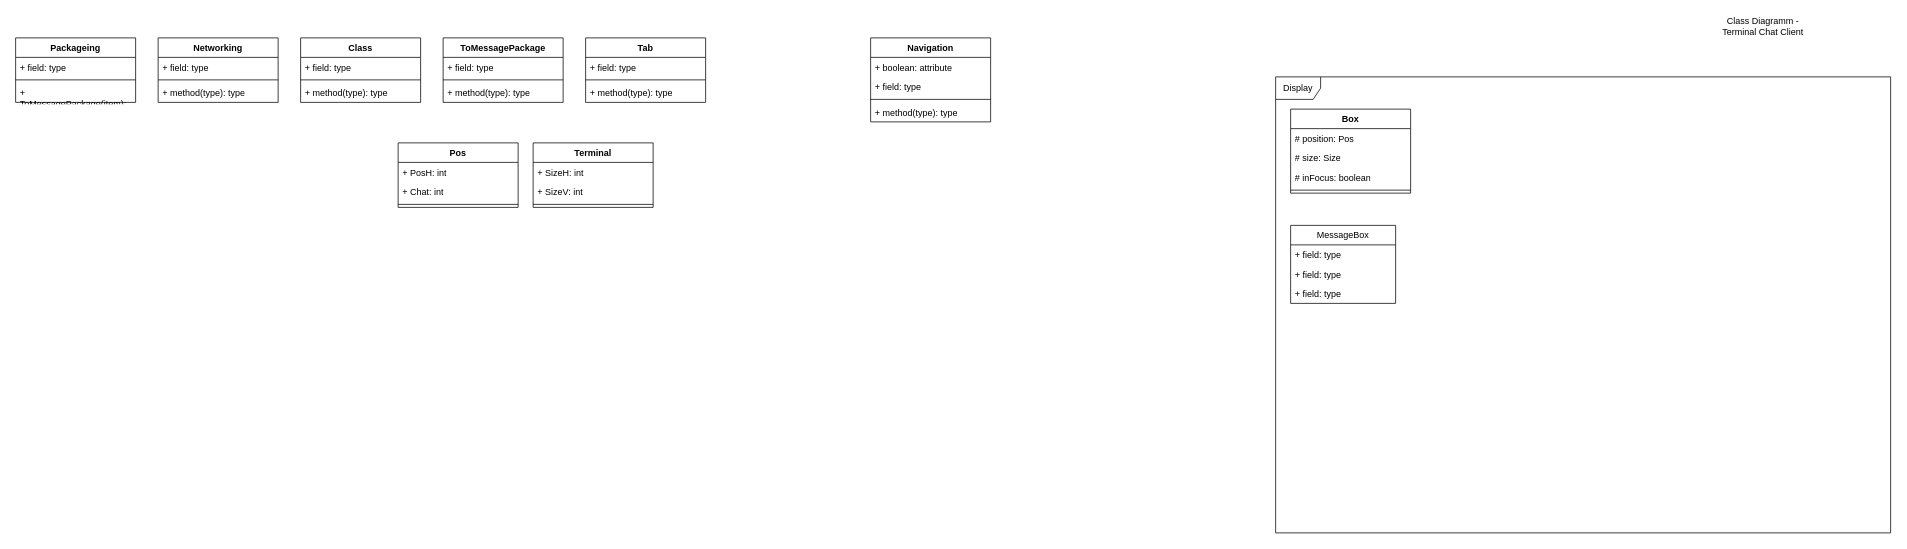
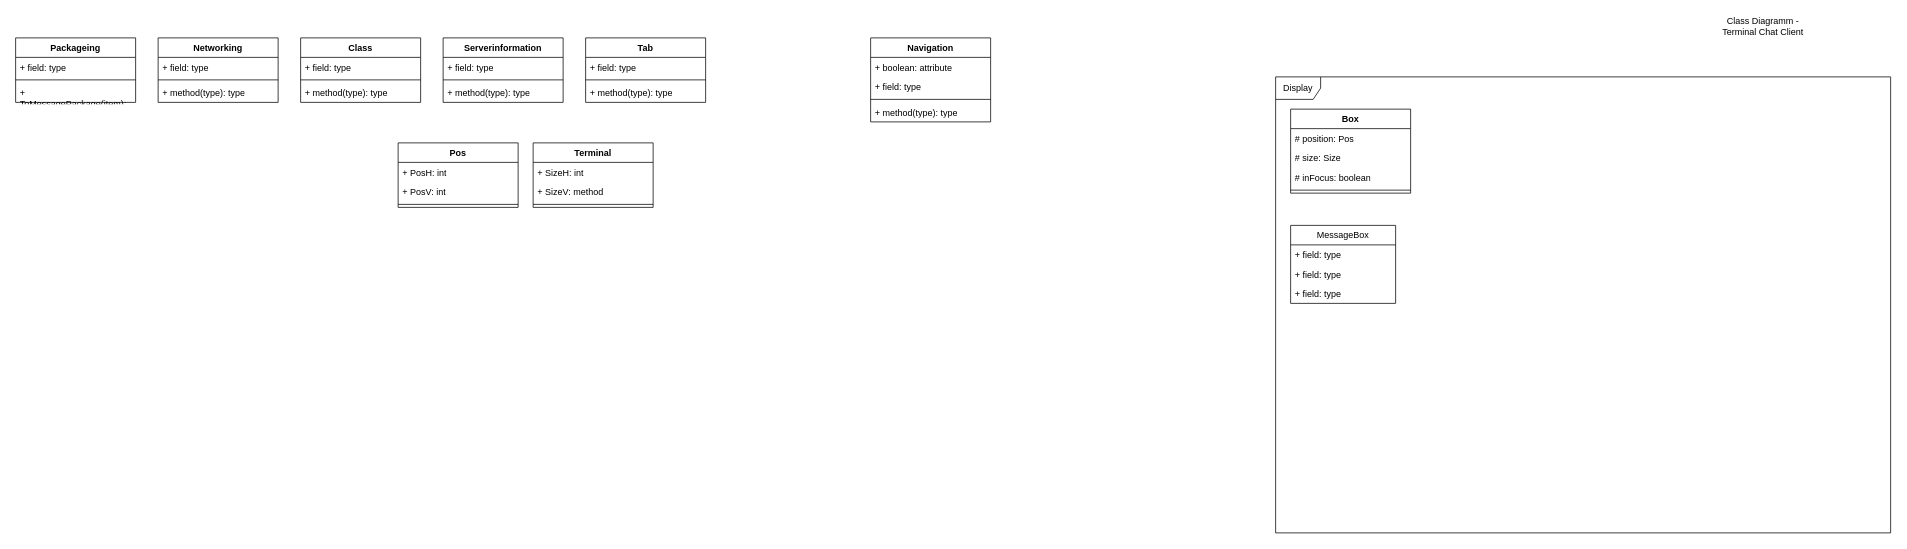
(503, 49) -> (503, 49)
(425, 193) -> (425, 193)
(562, 193) -> (570, 193)
